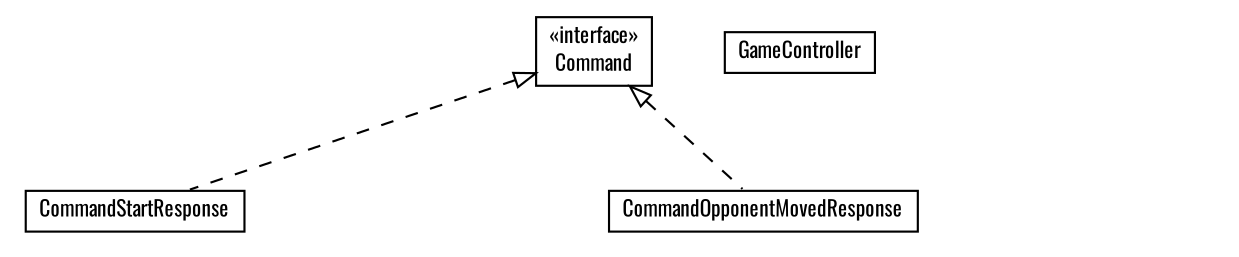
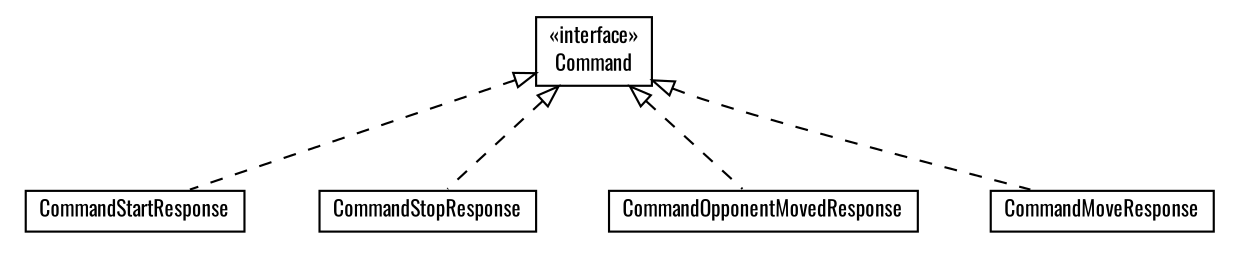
(800, 51) -> none
none -> (427, 210)
none -> (1102, 210)
